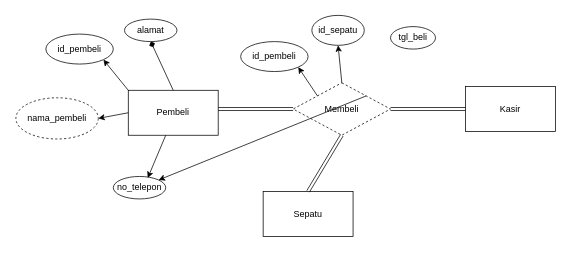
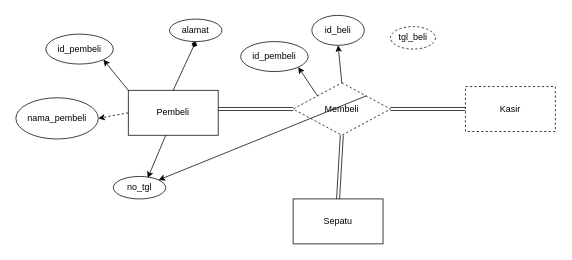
(150, 30) -> (195, 30)
(338, 30) -> (338, 30)
(413, 38) -> (413, 38)
(510, 109) -> (510, 109)
(115, 115) -> (115, 115)
(57, 119) -> (57, 119)
(139, 188) -> (139, 188)
(308, 214) -> (338, 222)
